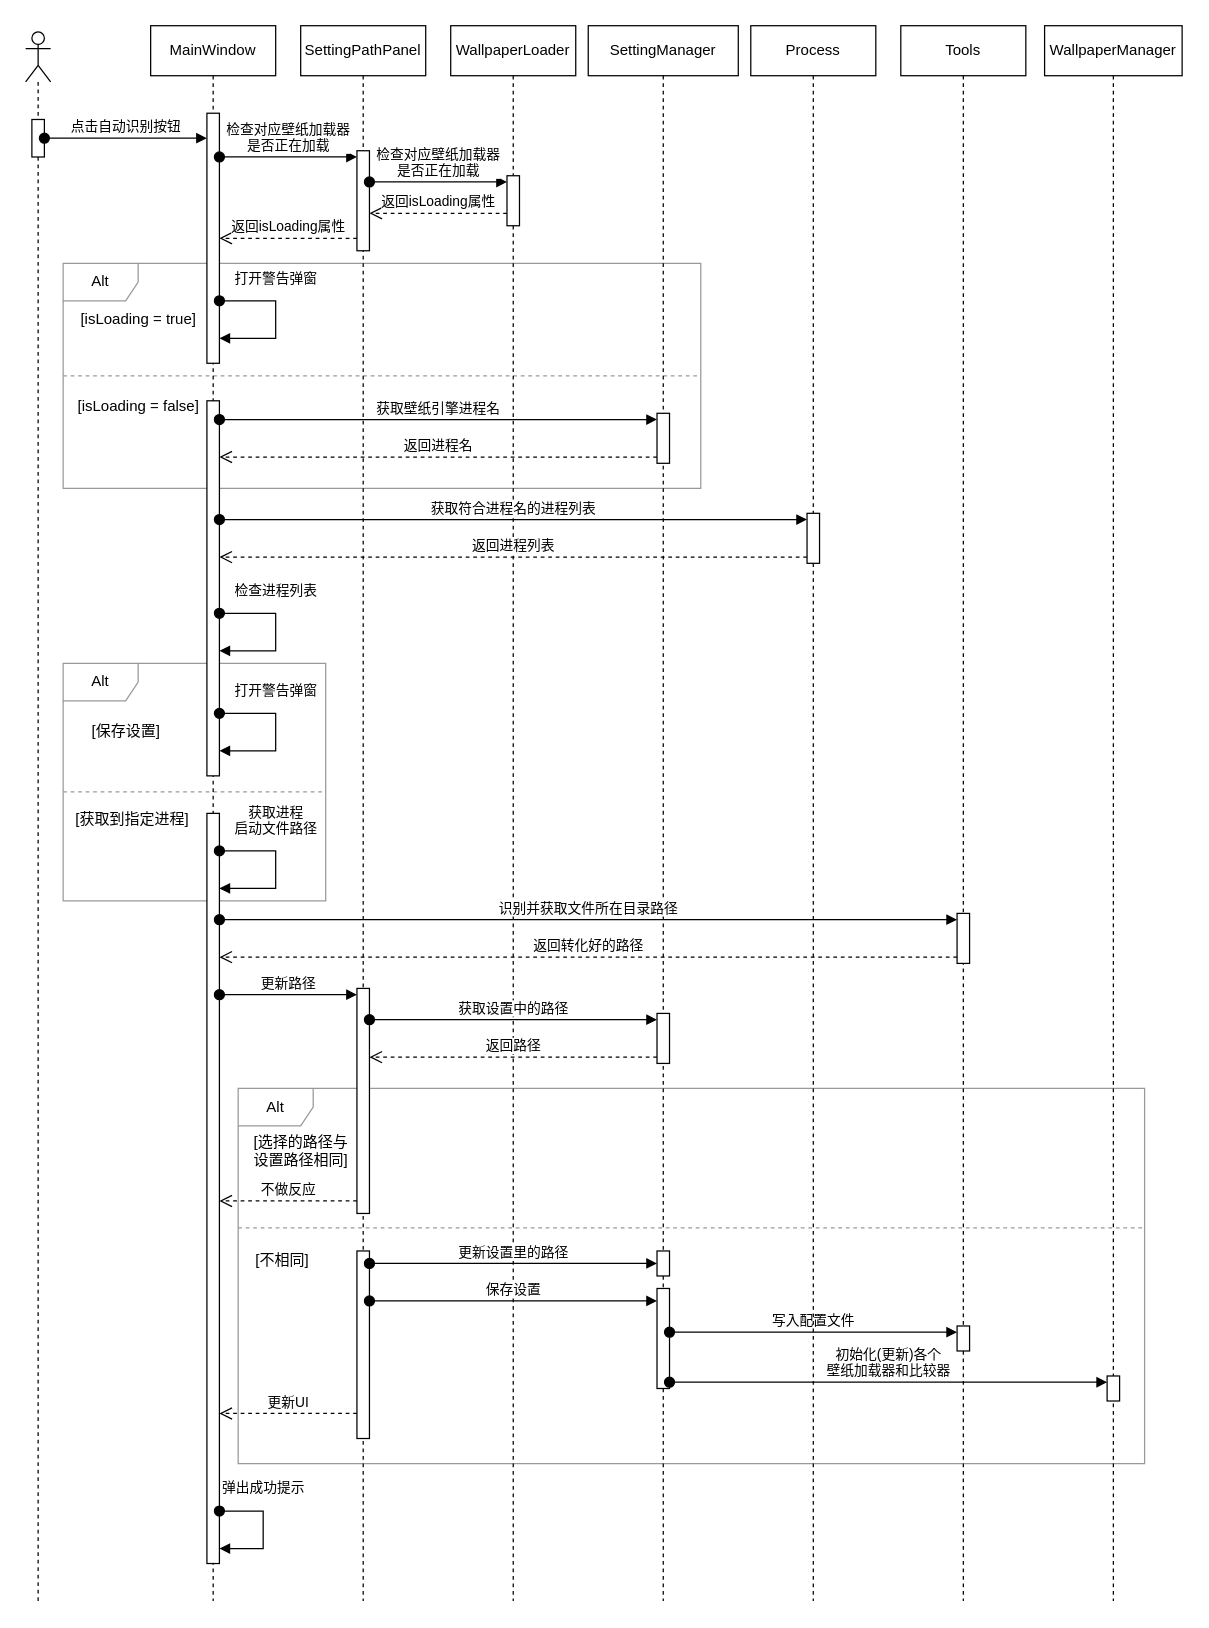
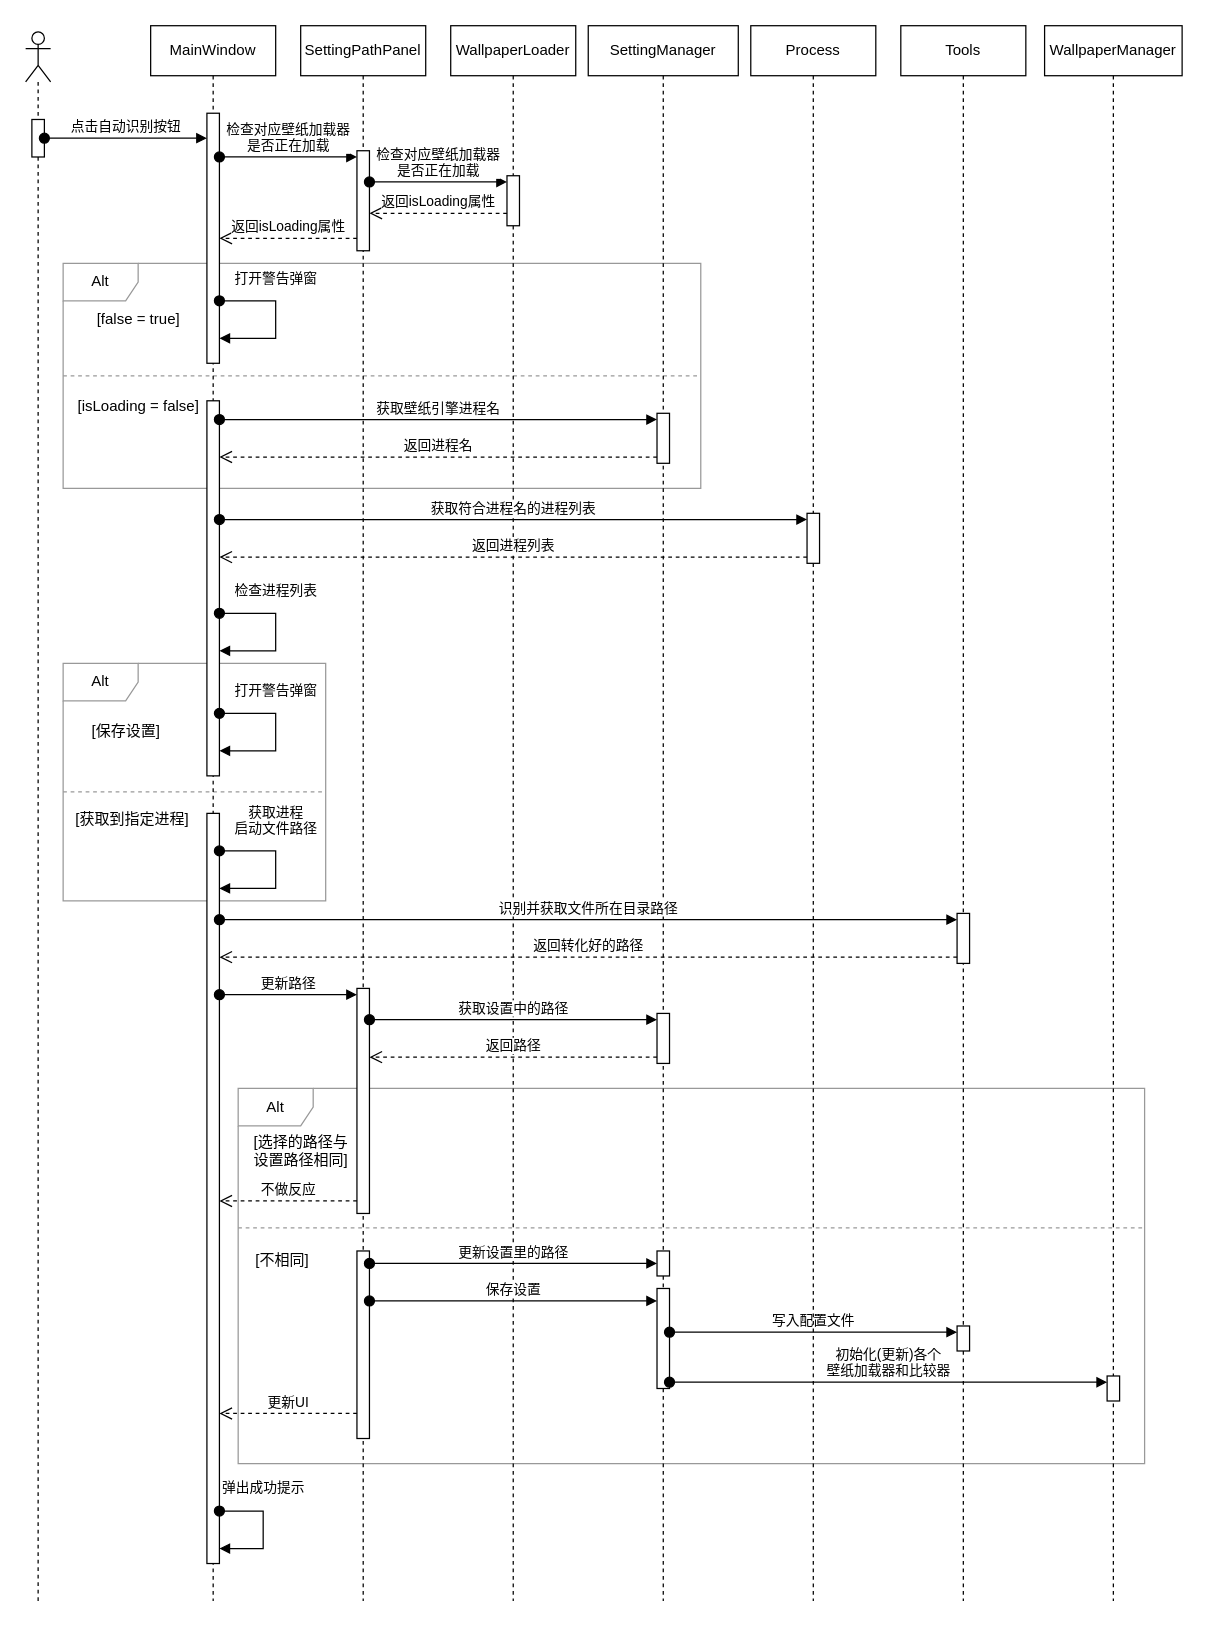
(139, 319) -> (139, 319)
